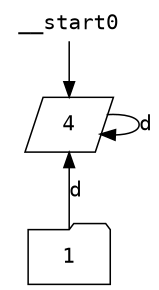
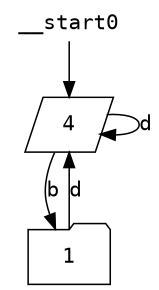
none -> (46, 183)
